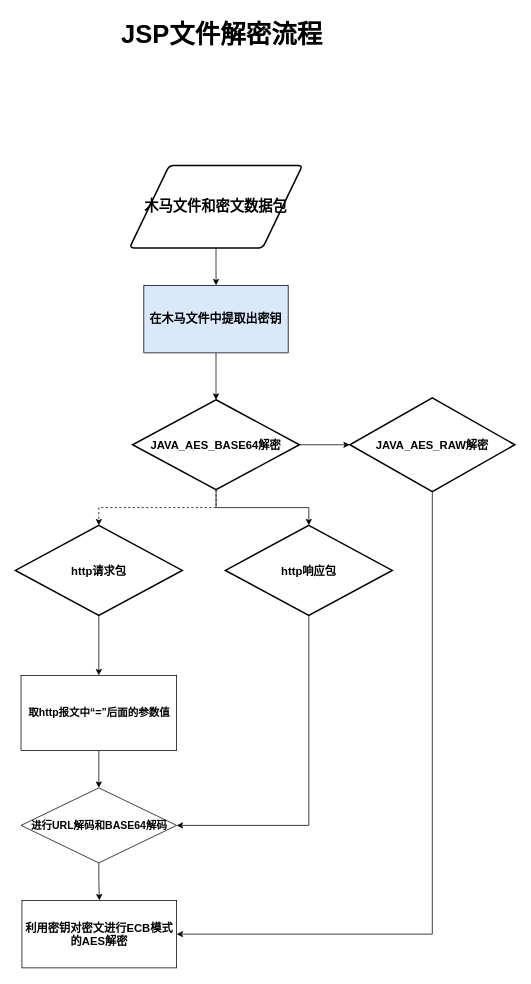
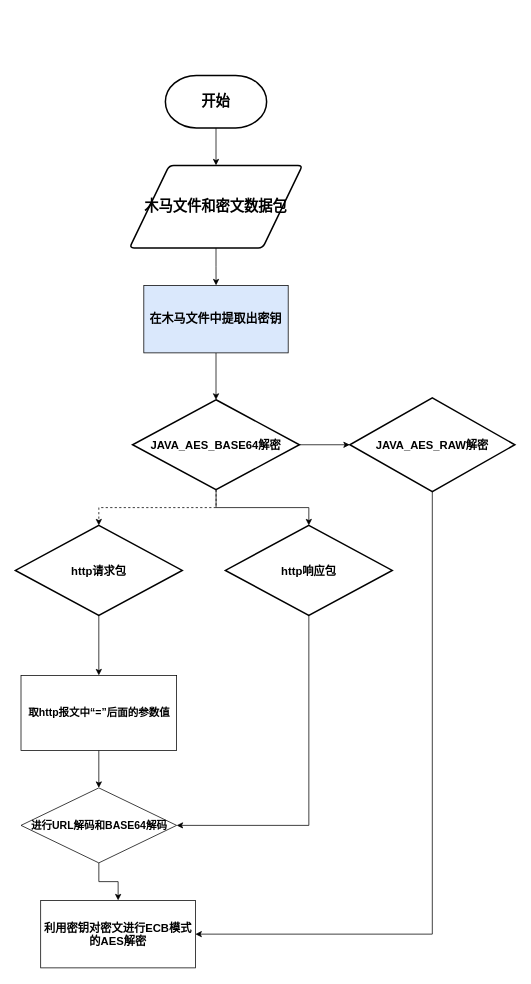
(222, 34) -> none
none -> (216, 102)
none -> (216, 159)
(99, 934) -> (118, 934)
